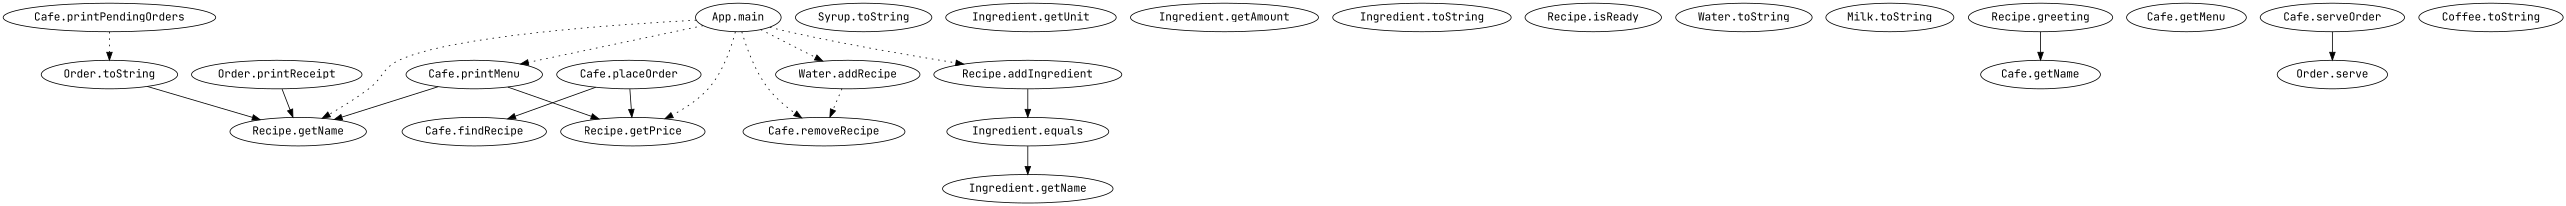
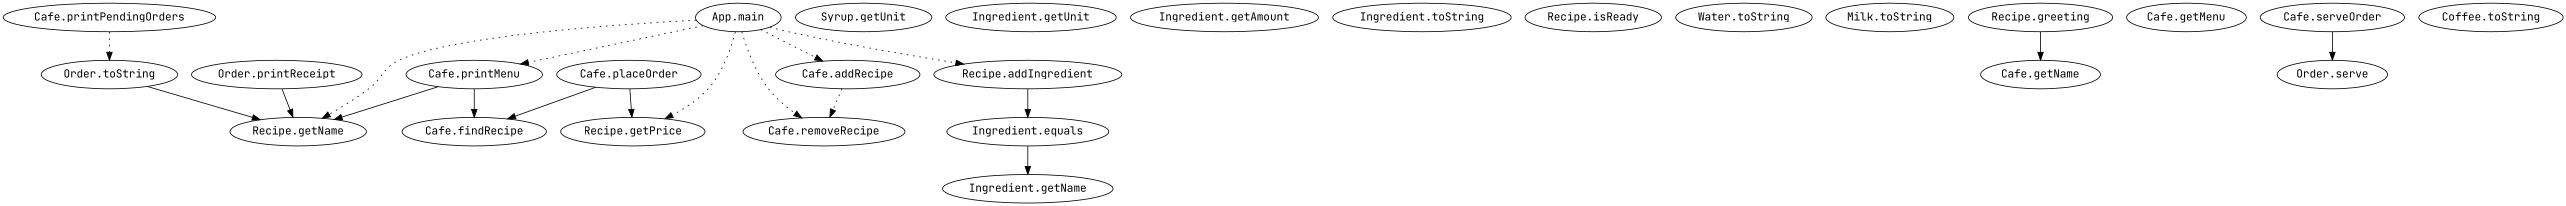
(864, 17) -> (864, 17)
(848, 75) -> (848, 75)
(543, 100) -> (474, 99)
